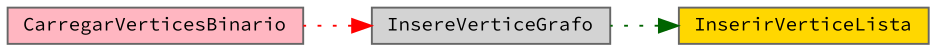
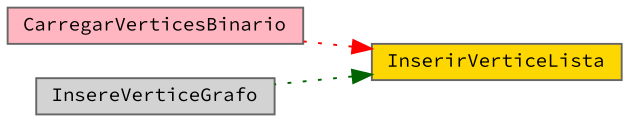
(328, 26) -> (328, 44)
